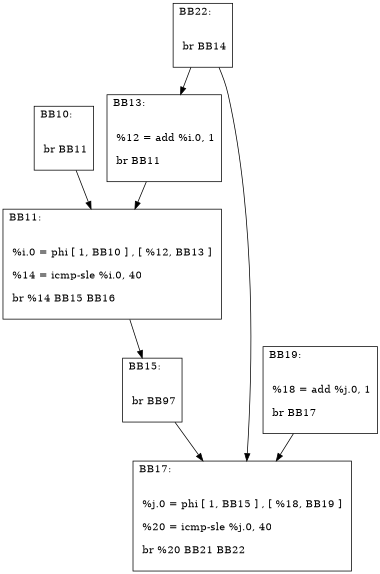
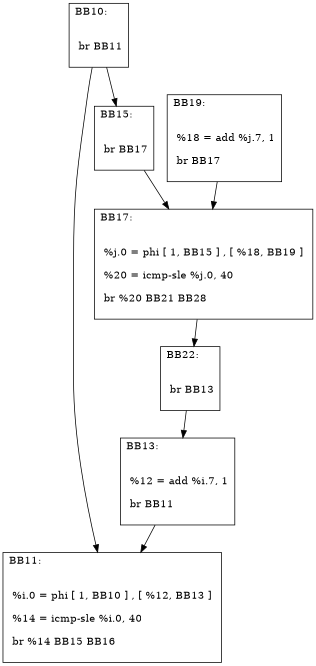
(203, 46) -> (190, 390)
(164, 138) -> (178, 481)
(249, 259) -> (196, 329)
(135, 335) -> (111, 83)
(320, 390) -> (224, 138)
(152, 401) -> (124, 149)
(192, 550) -> (154, 298)
